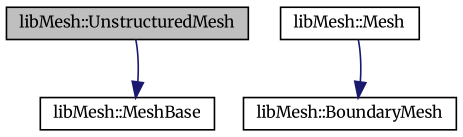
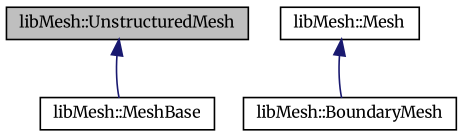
(138, 61) -> (117, 77)
(361, 61) -> (339, 77)
